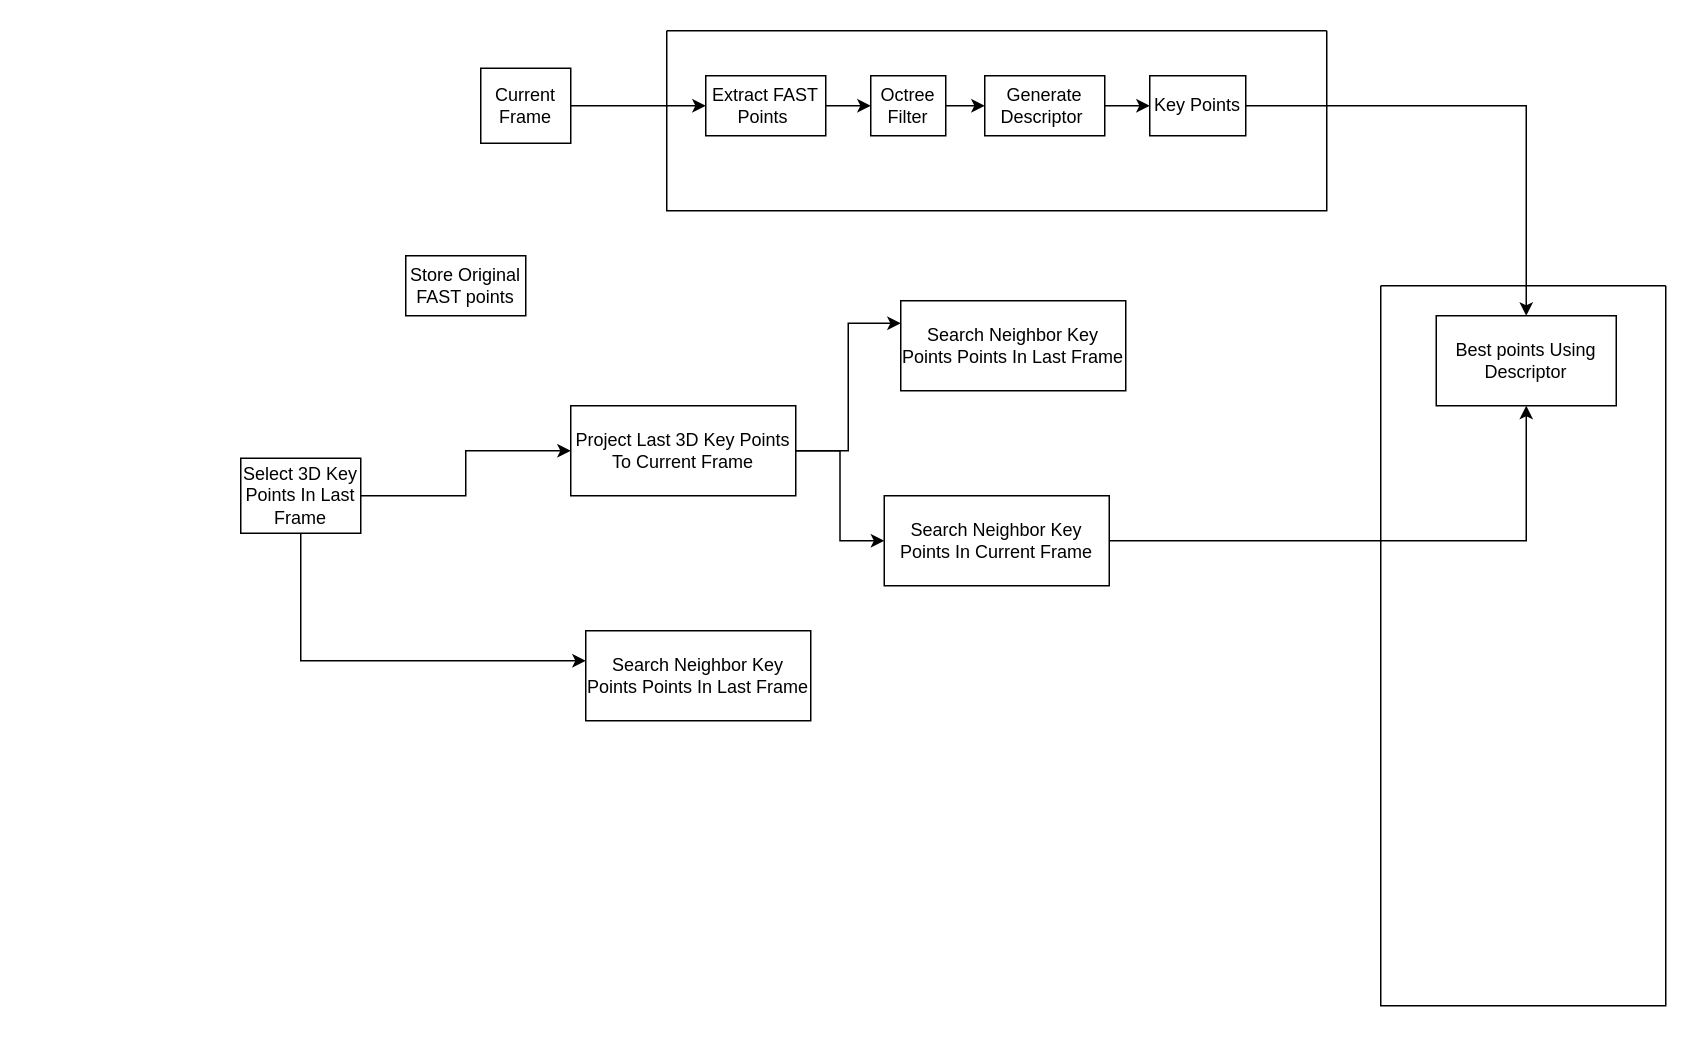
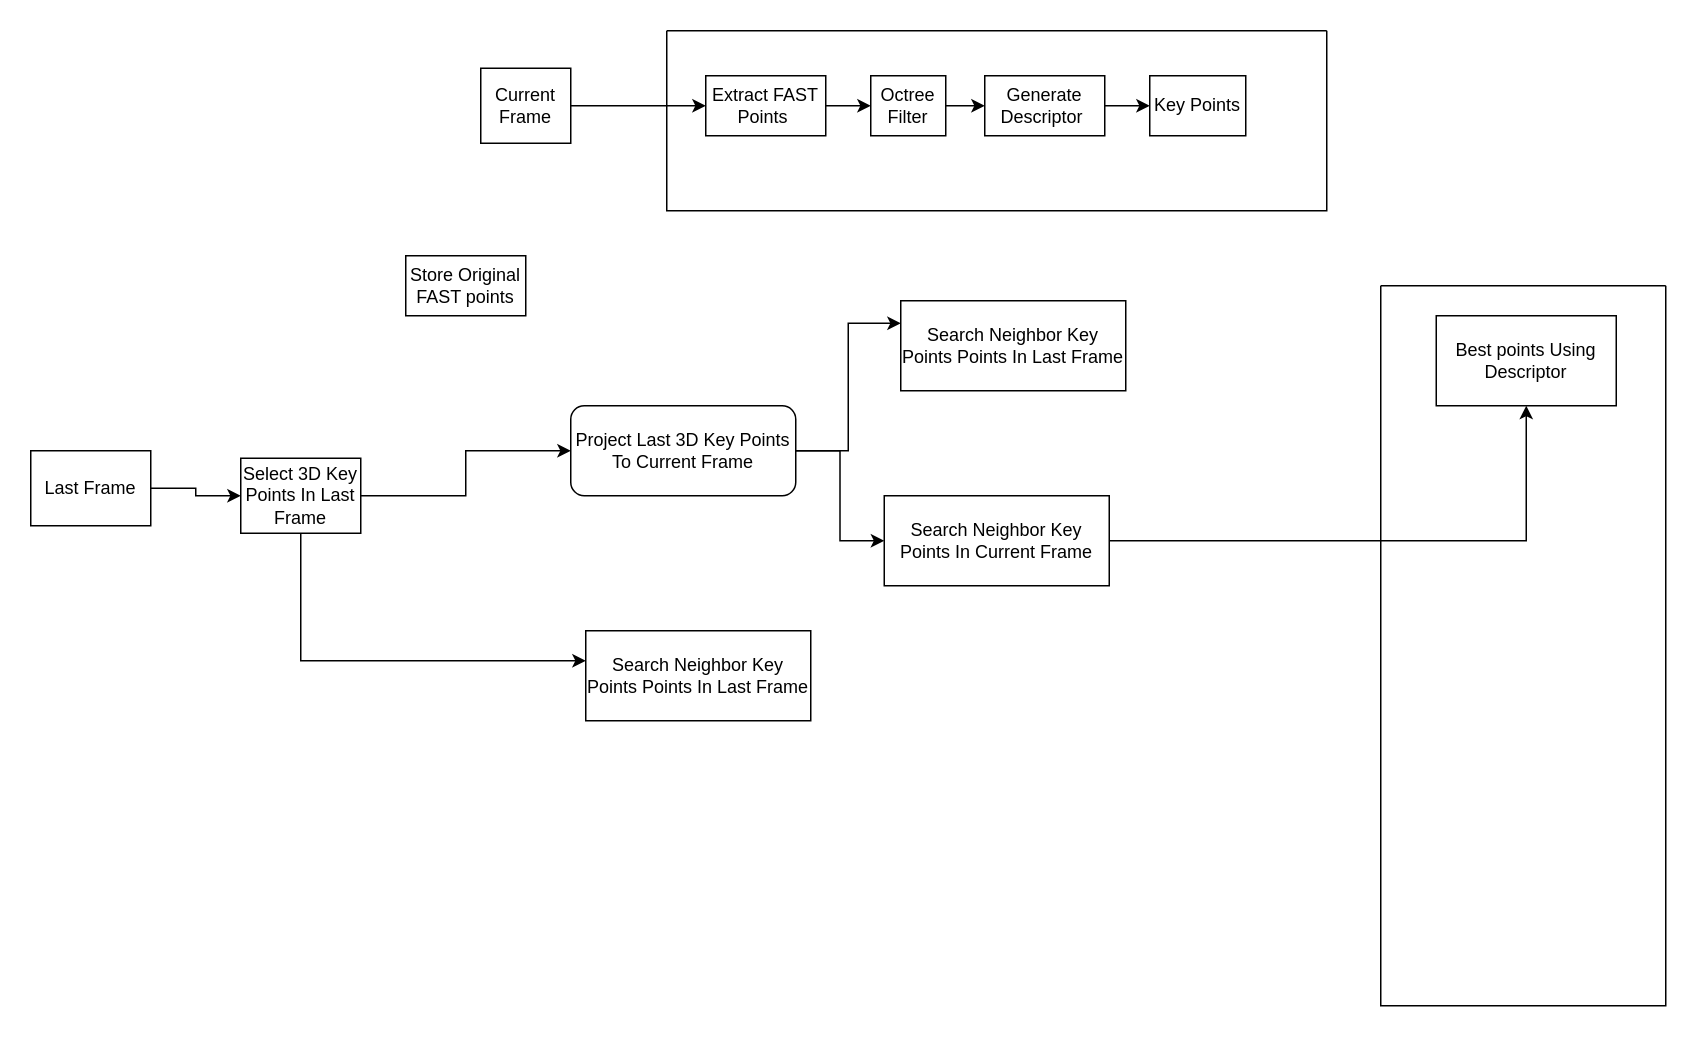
(1486, 106) -> none
(683, 451) -> (683, 451)
none -> (91, 488)
none -> (194, 488)
